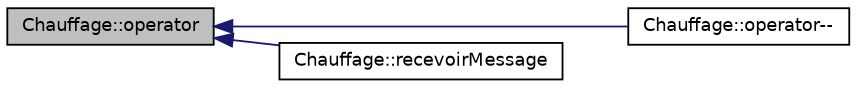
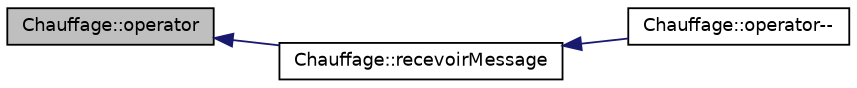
(430, 26) -> (605, 41)
